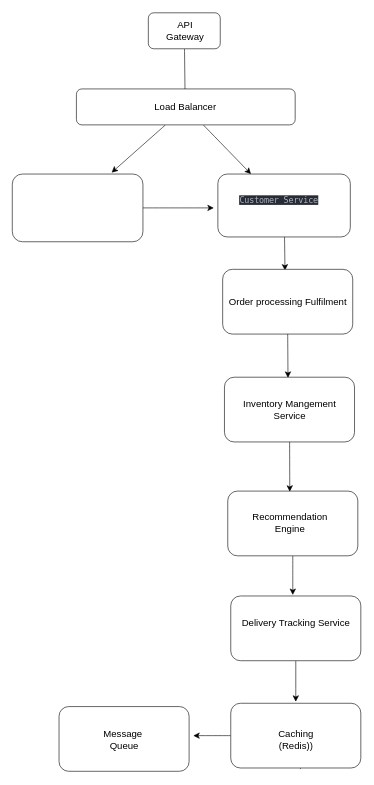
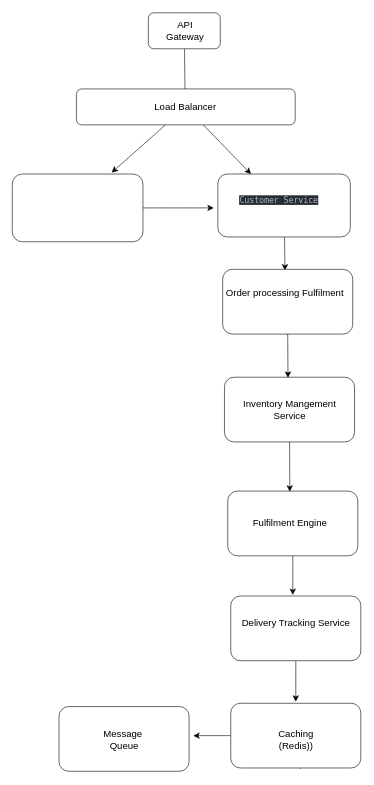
(288, 302) -> (285, 293)
(290, 522) -> (290, 522)
